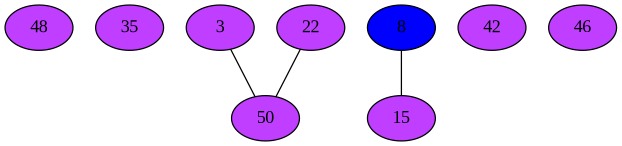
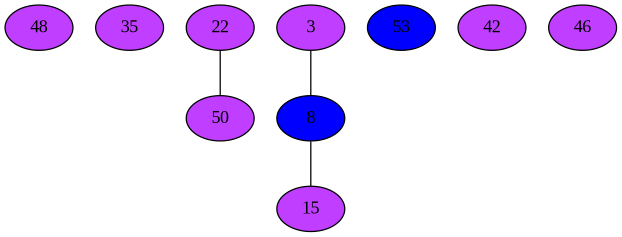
none -> (401, 28)
(243, 73) -> (311, 73)
